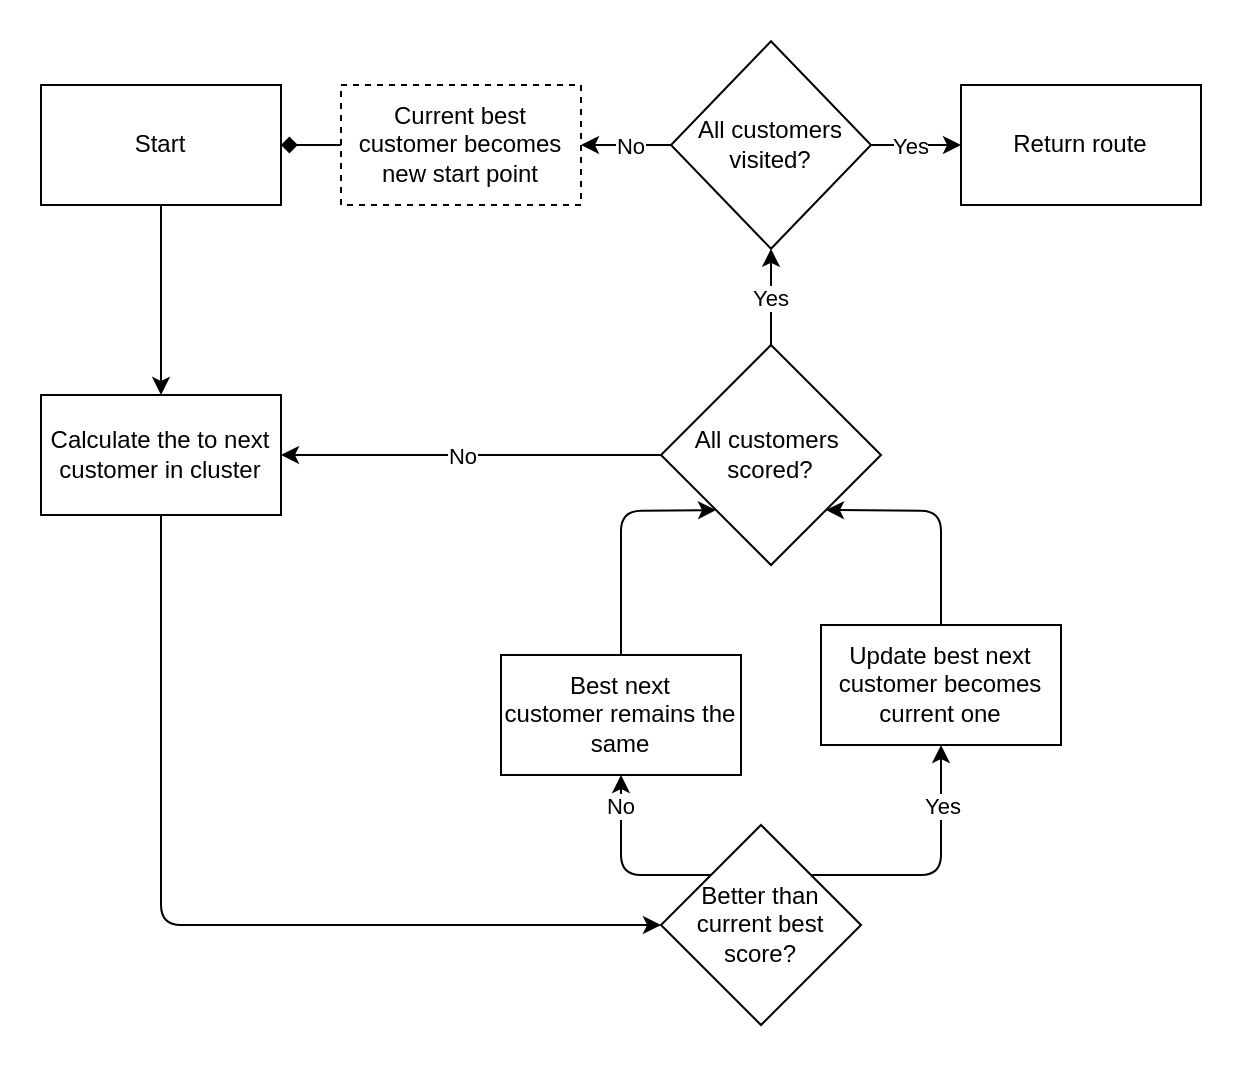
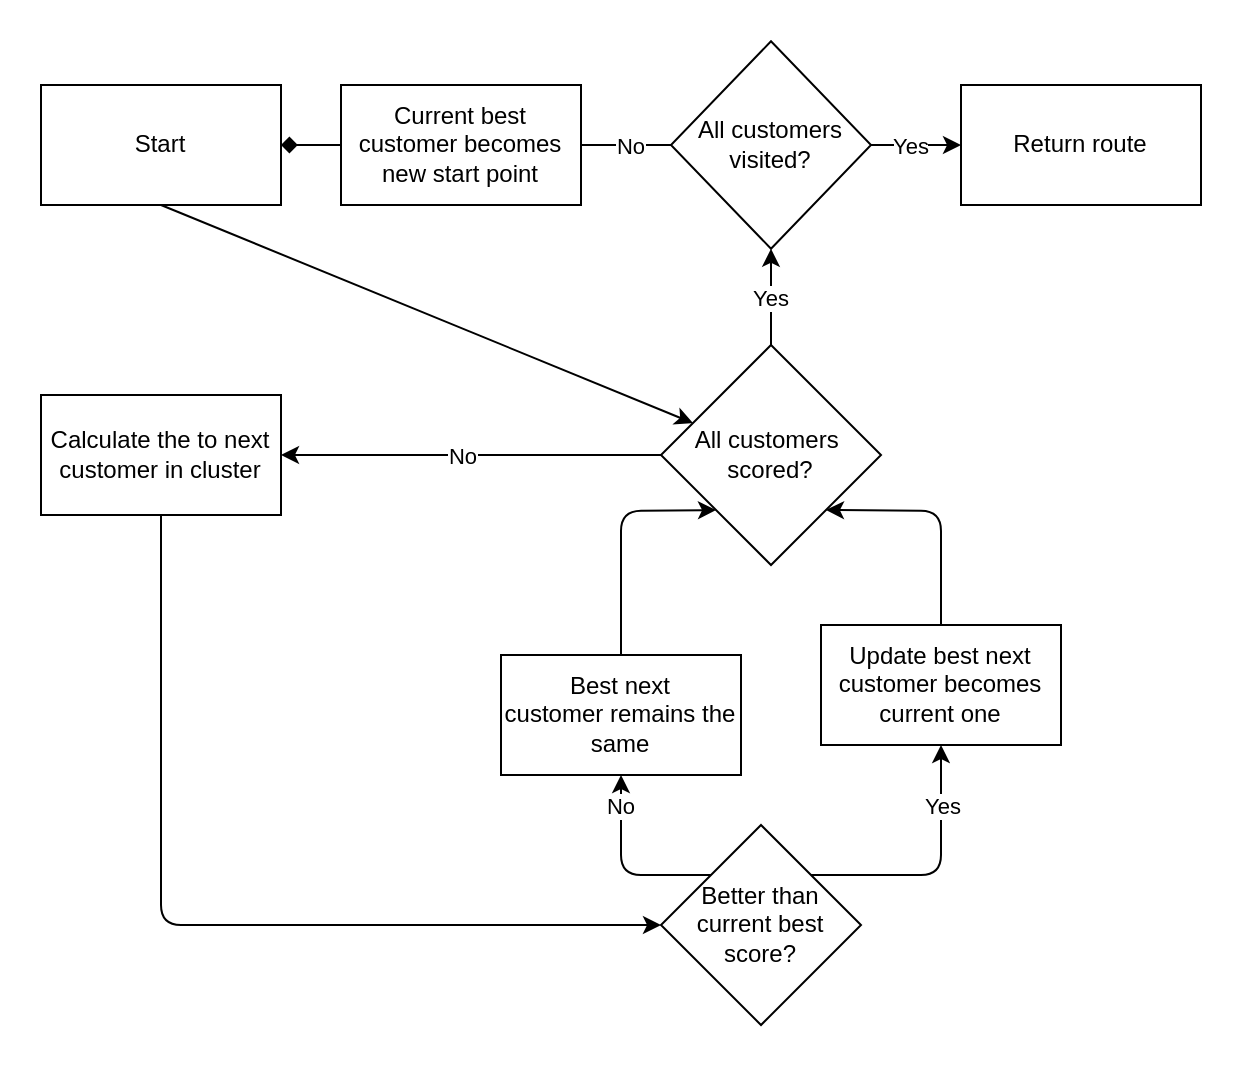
(461, 145) -> (461, 145)
(596, 145) -> (589, 145)
(161, 293) -> (421, 312)
